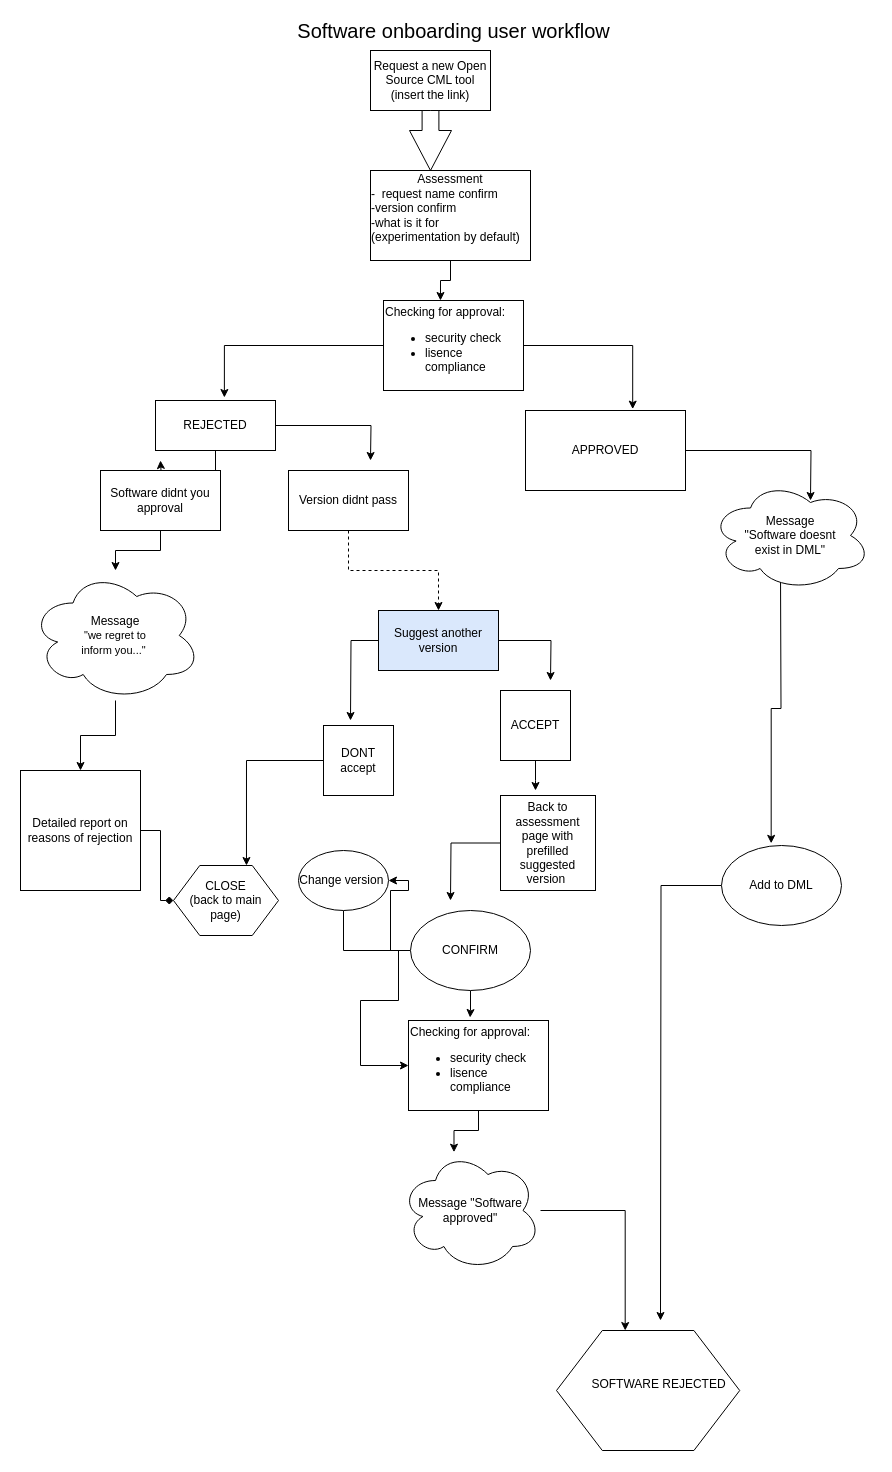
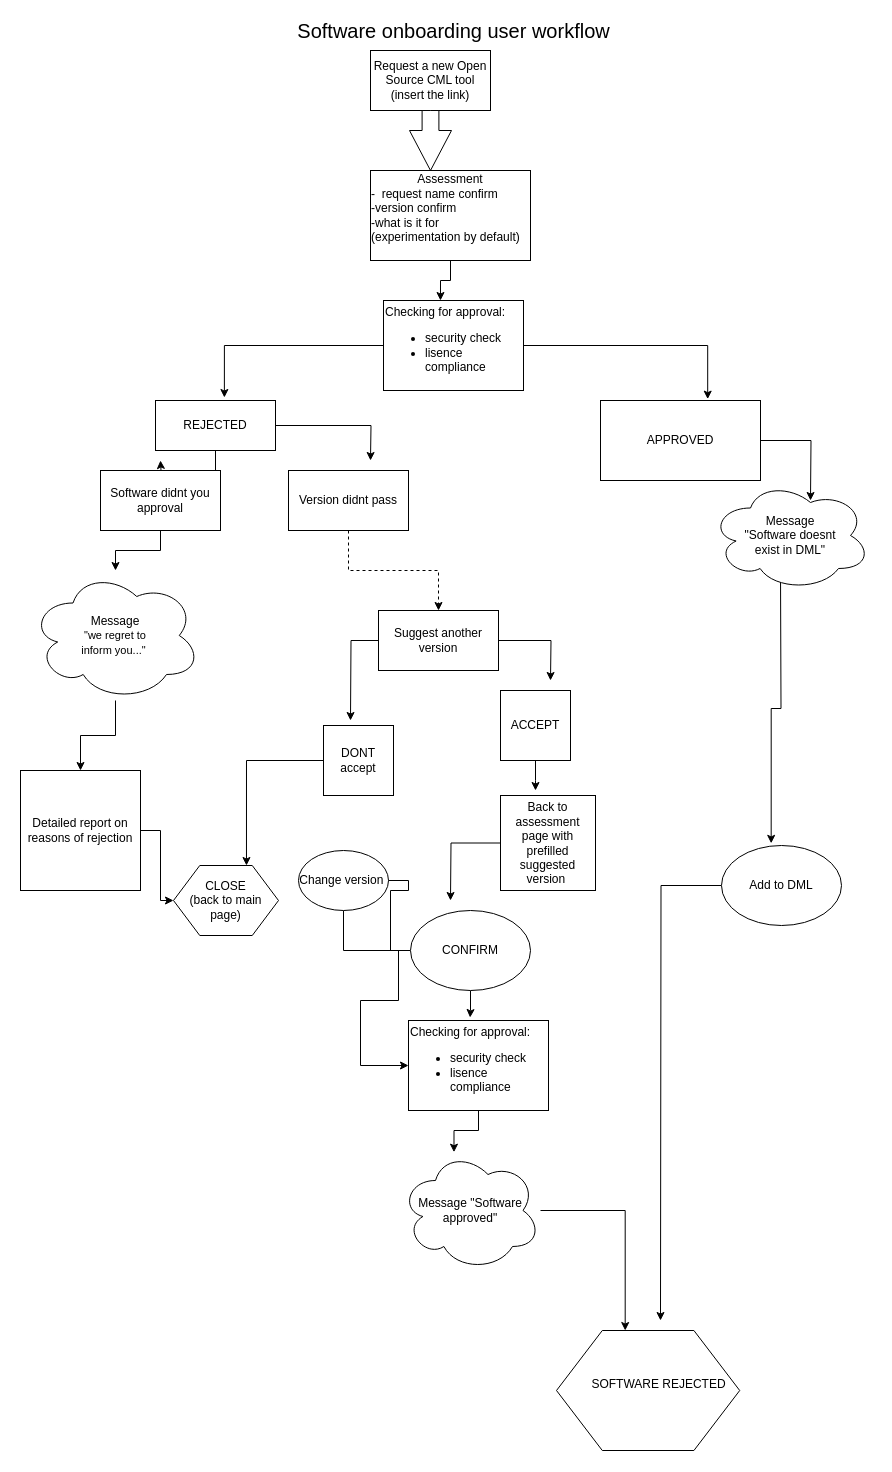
(606, 451) -> (681, 441)
(439, 641) -> (439, 641)
(396, 881) -> (394, 881)
(165, 901) -> (165, 901)
